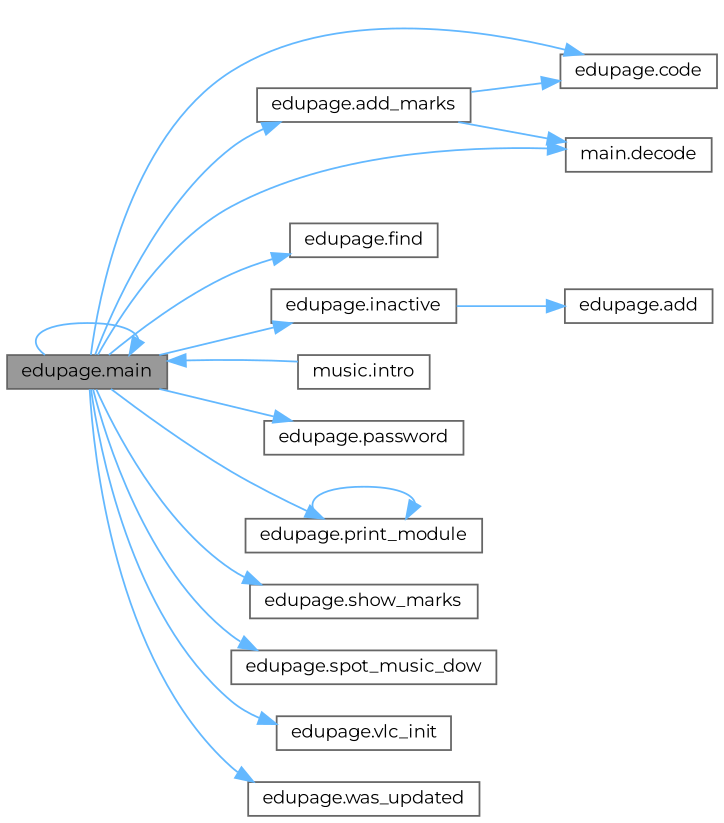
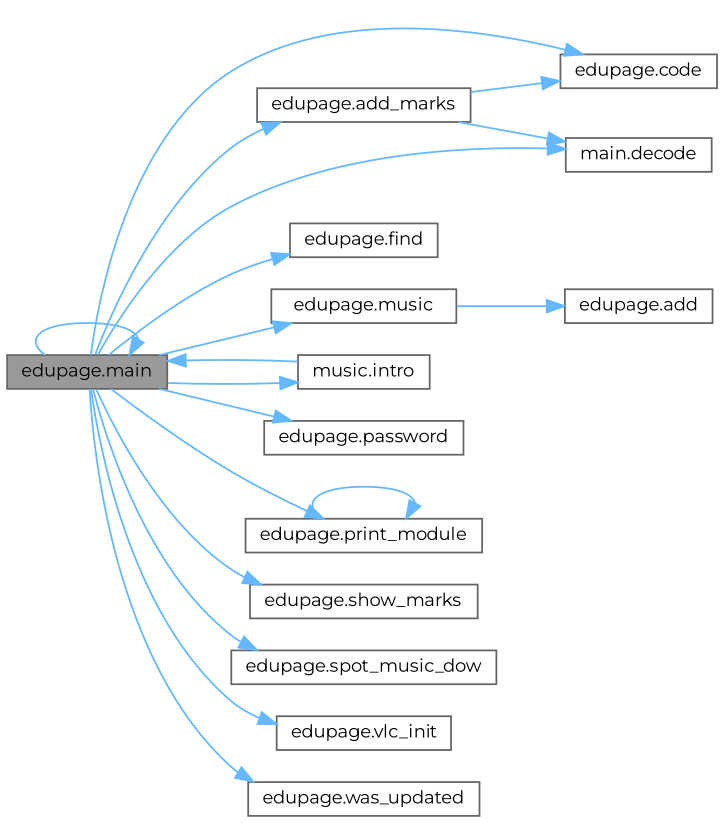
(364, 306) -> (364, 306)
none -> (224, 384)
